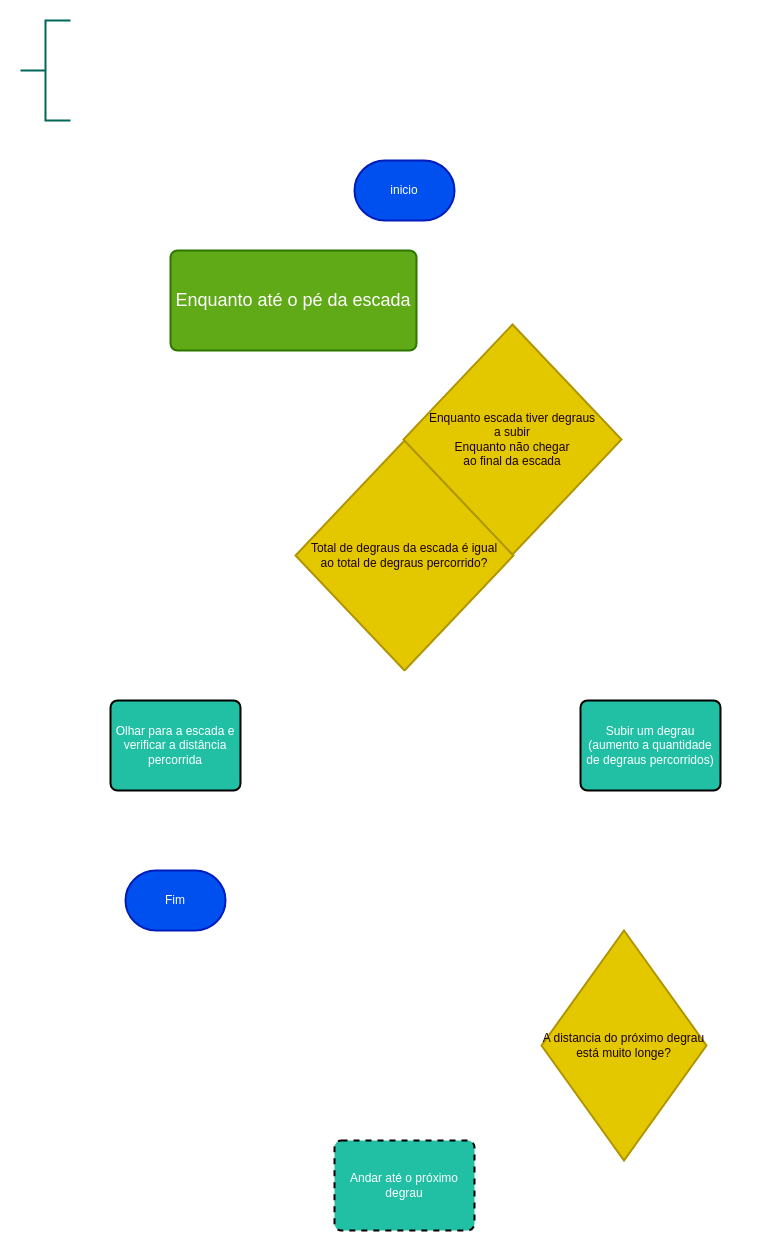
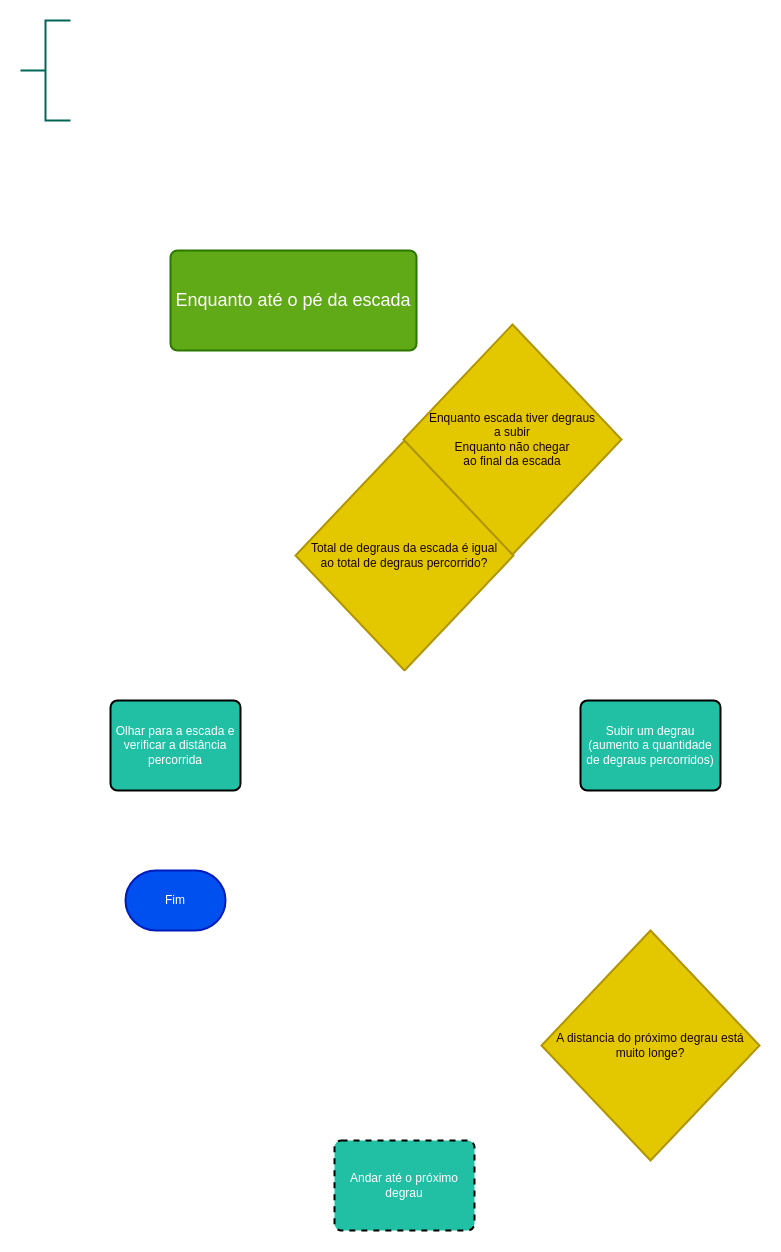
(405, 191) -> none
(405, 222) -> none
(624, 1046) -> (651, 1046)
